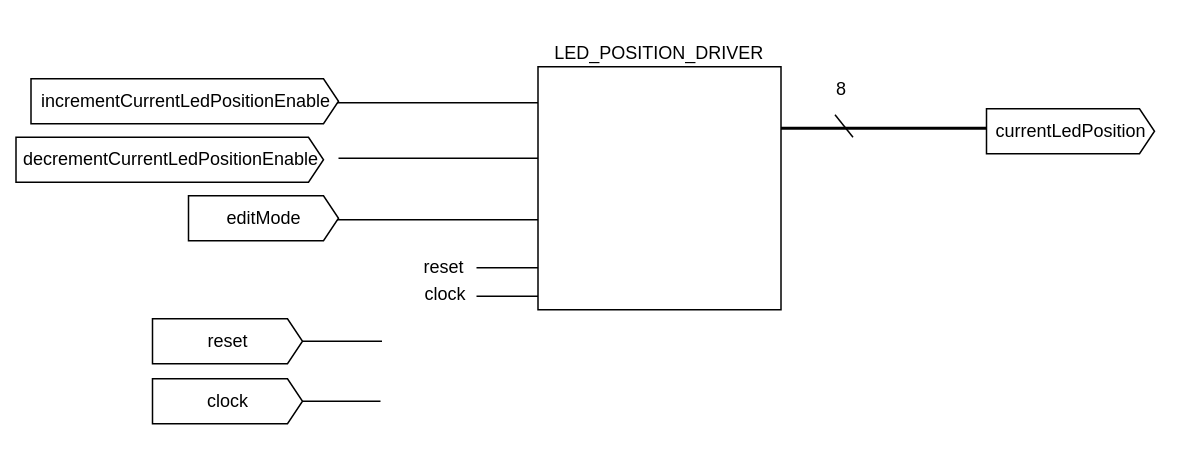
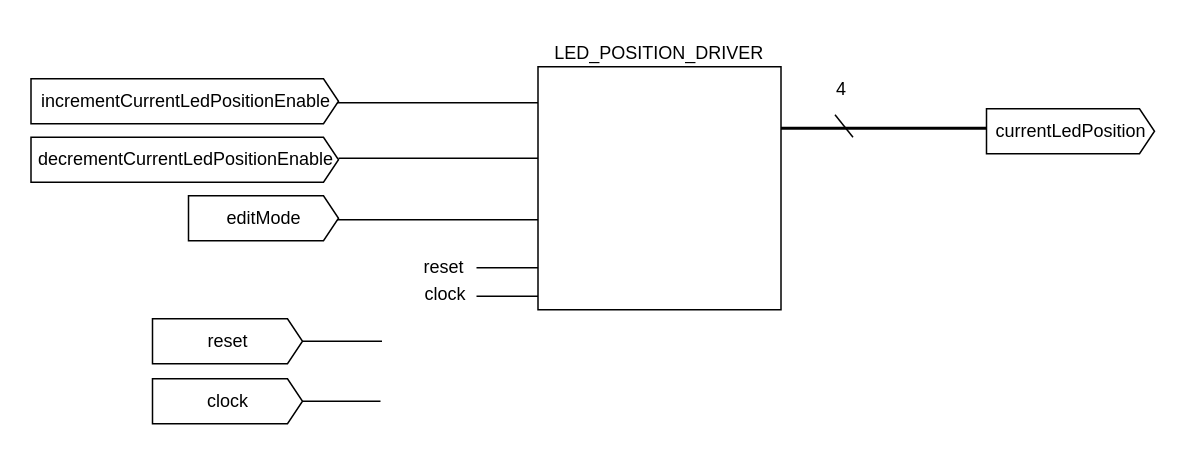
(842, 89) -> (842, 89)
(170, 160) -> (185, 160)
